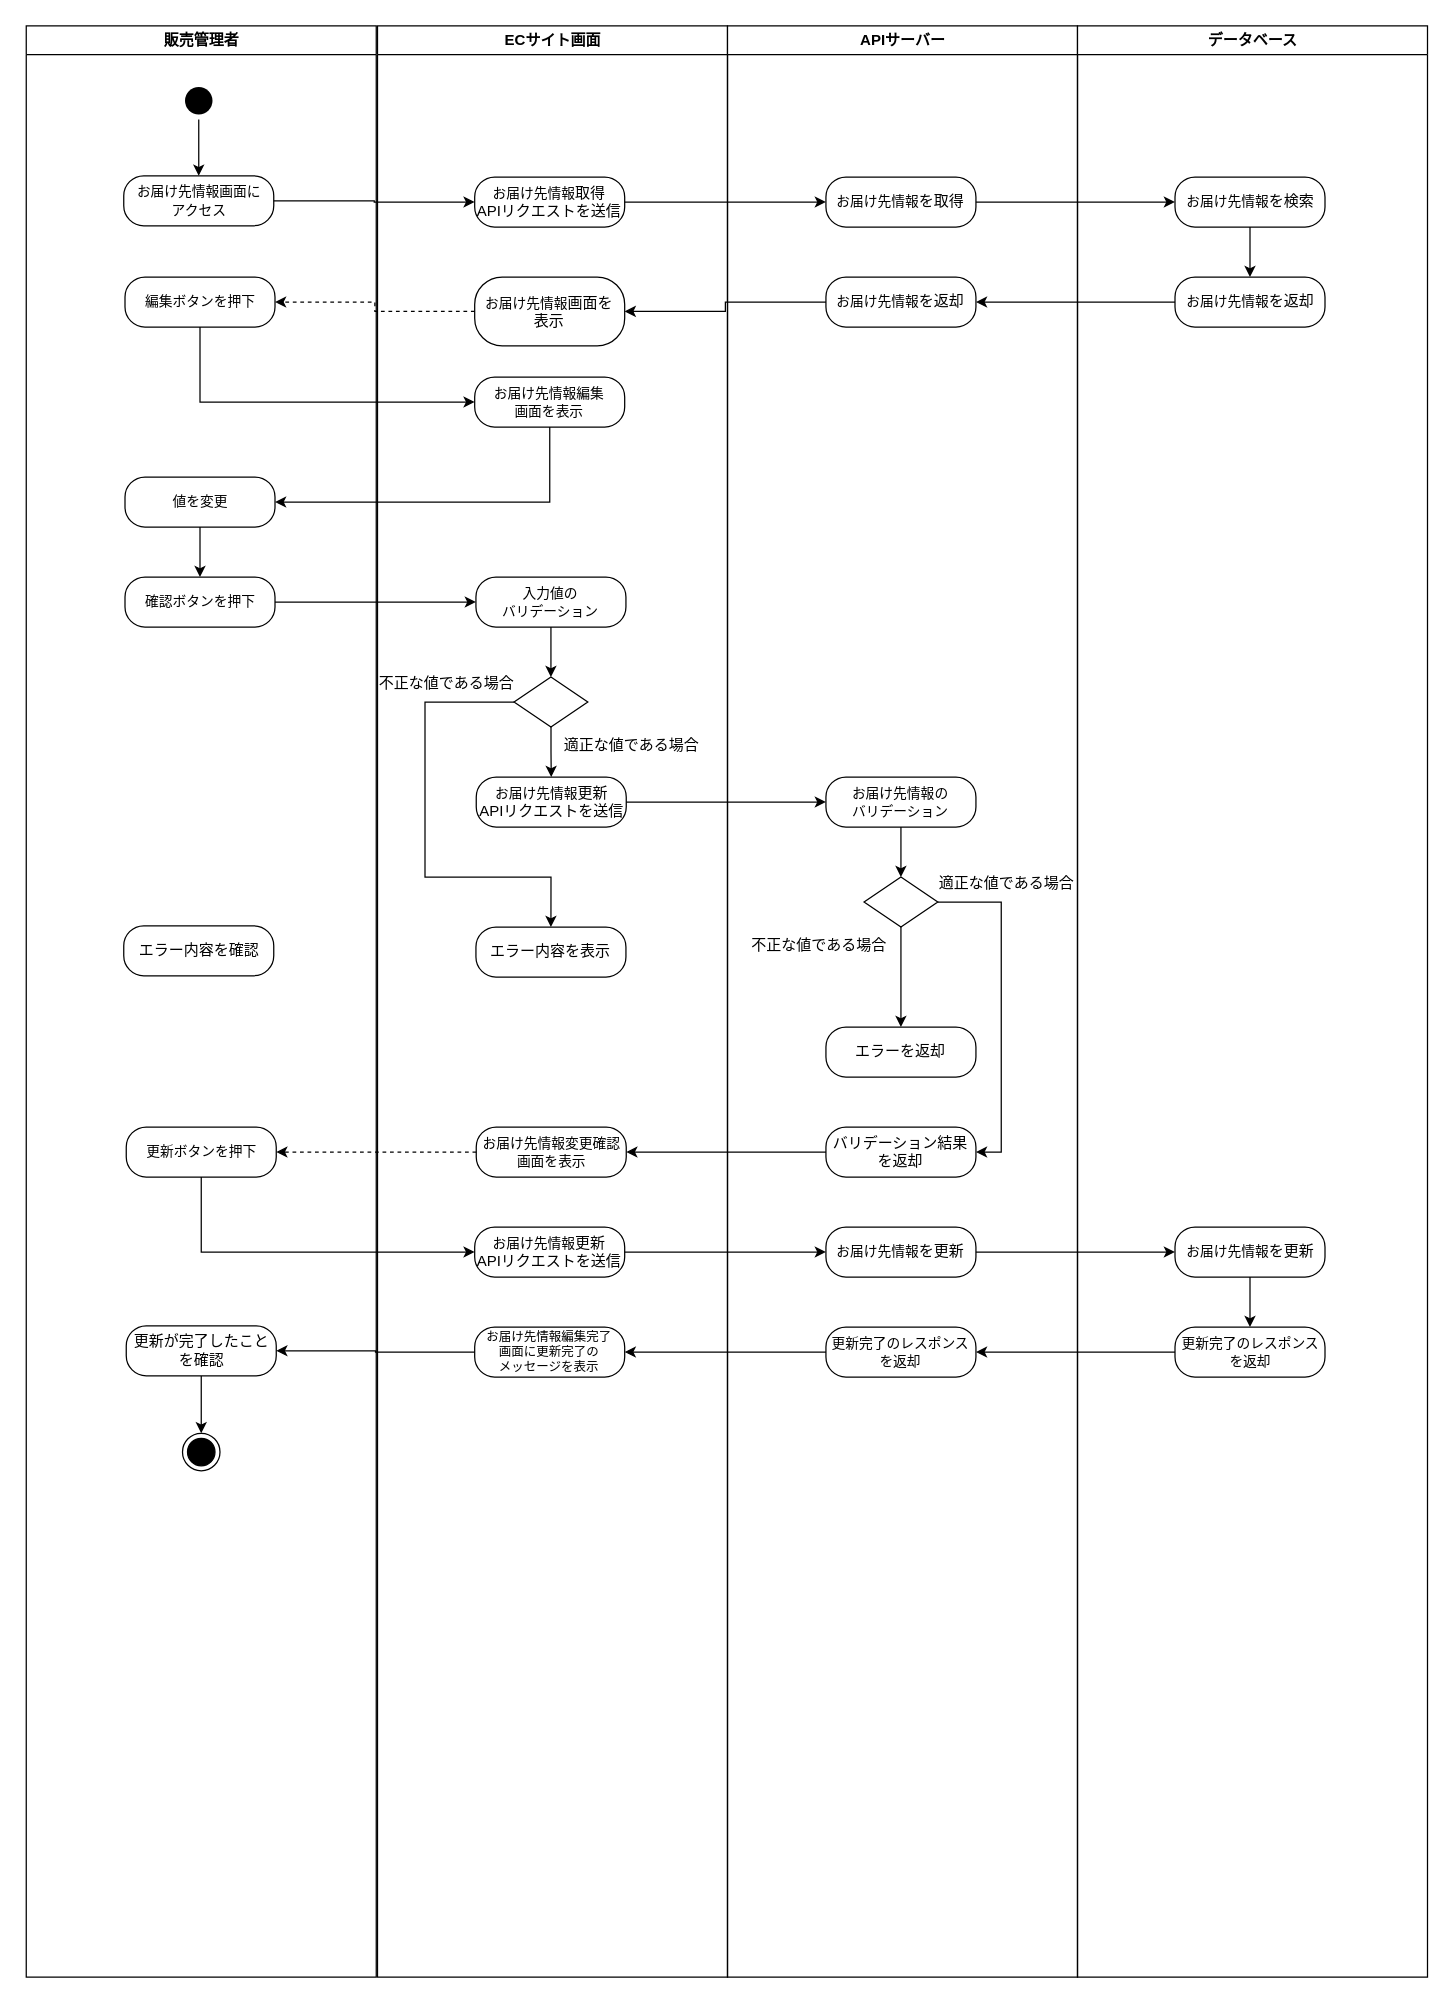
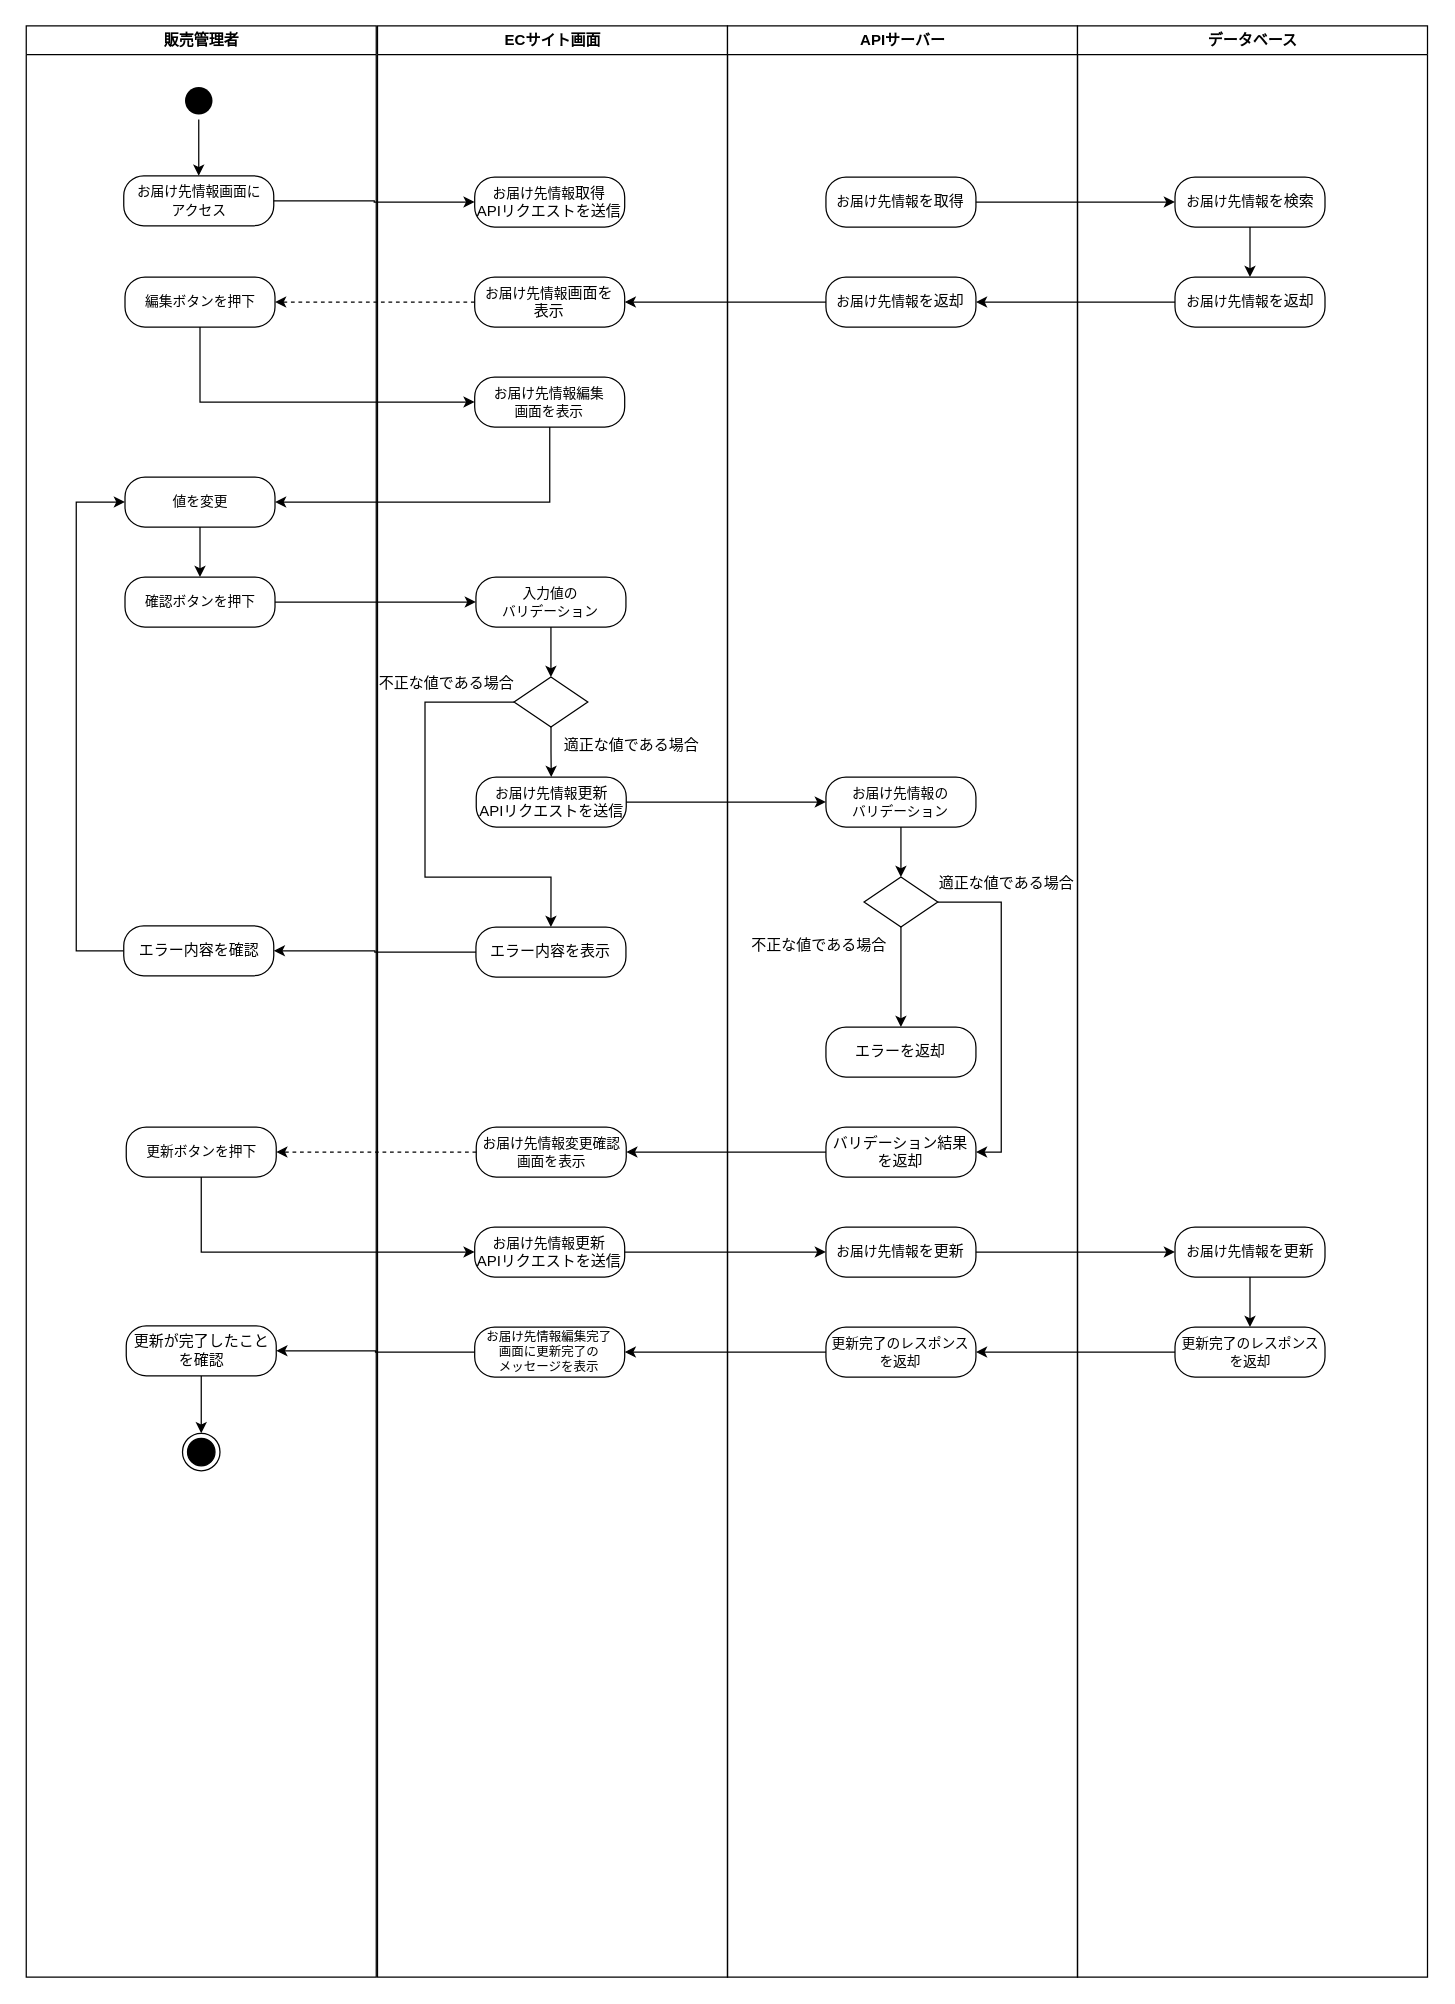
(721, 202) -> none
(550, 311) -> (550, 302)
none -> (76, 730)
none -> (428, 952)
